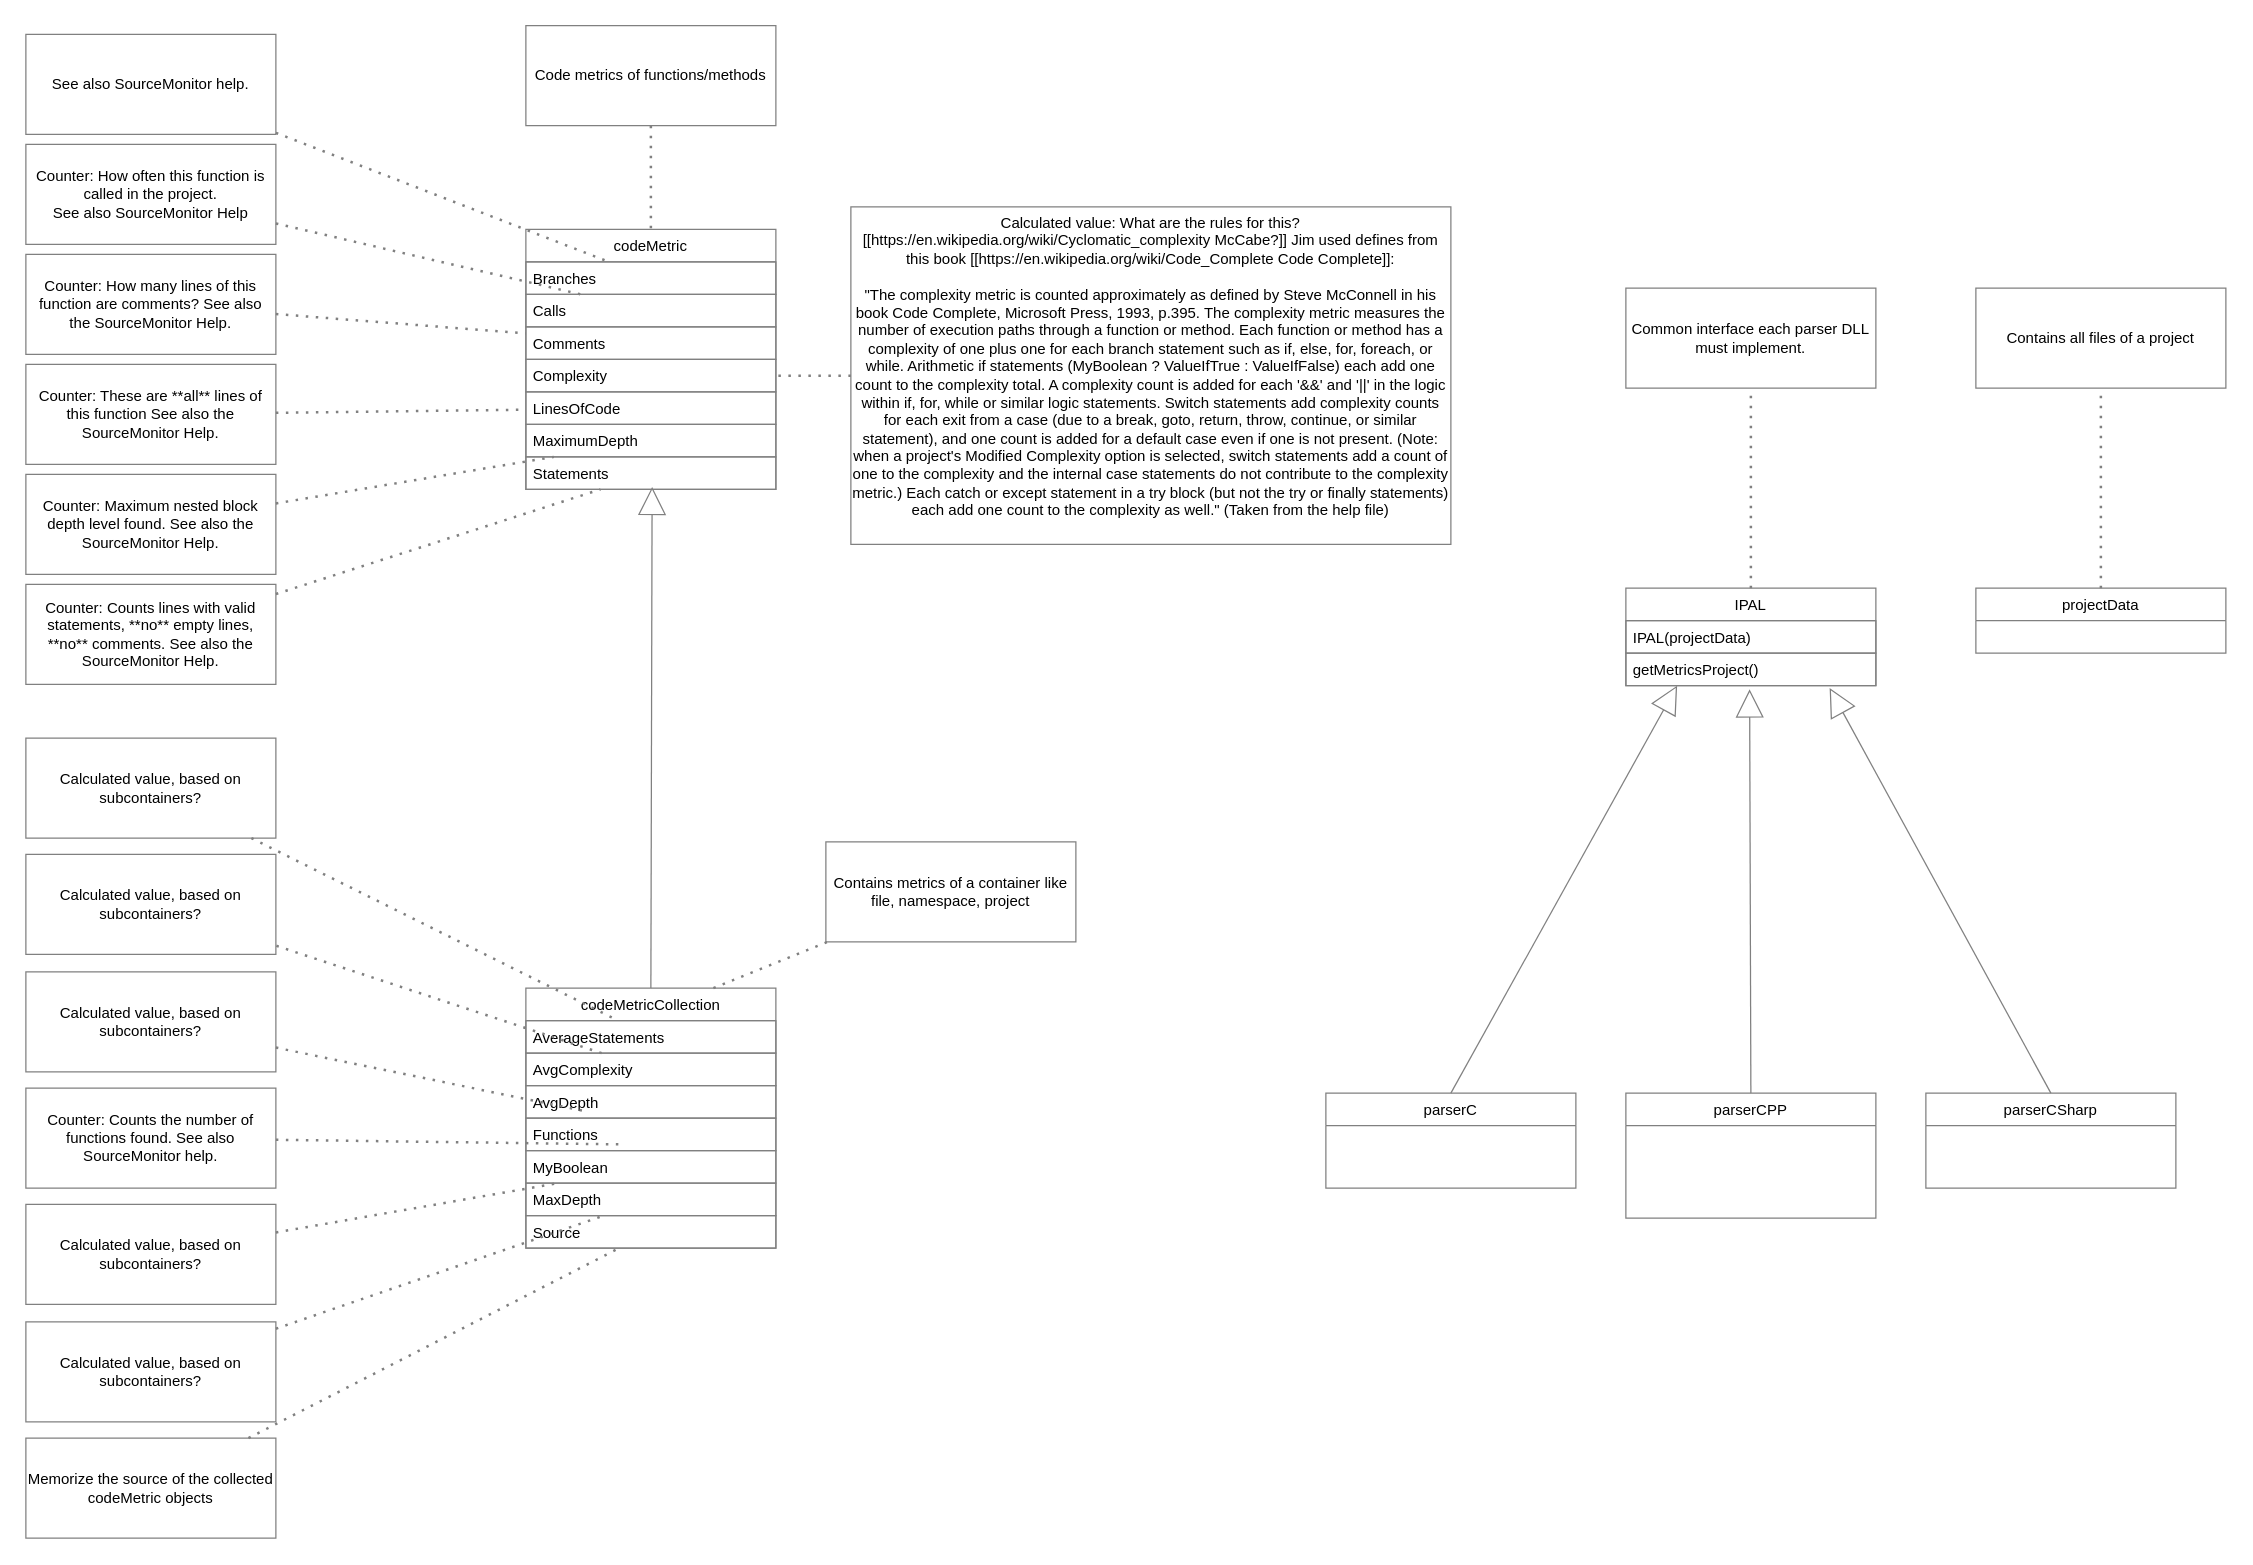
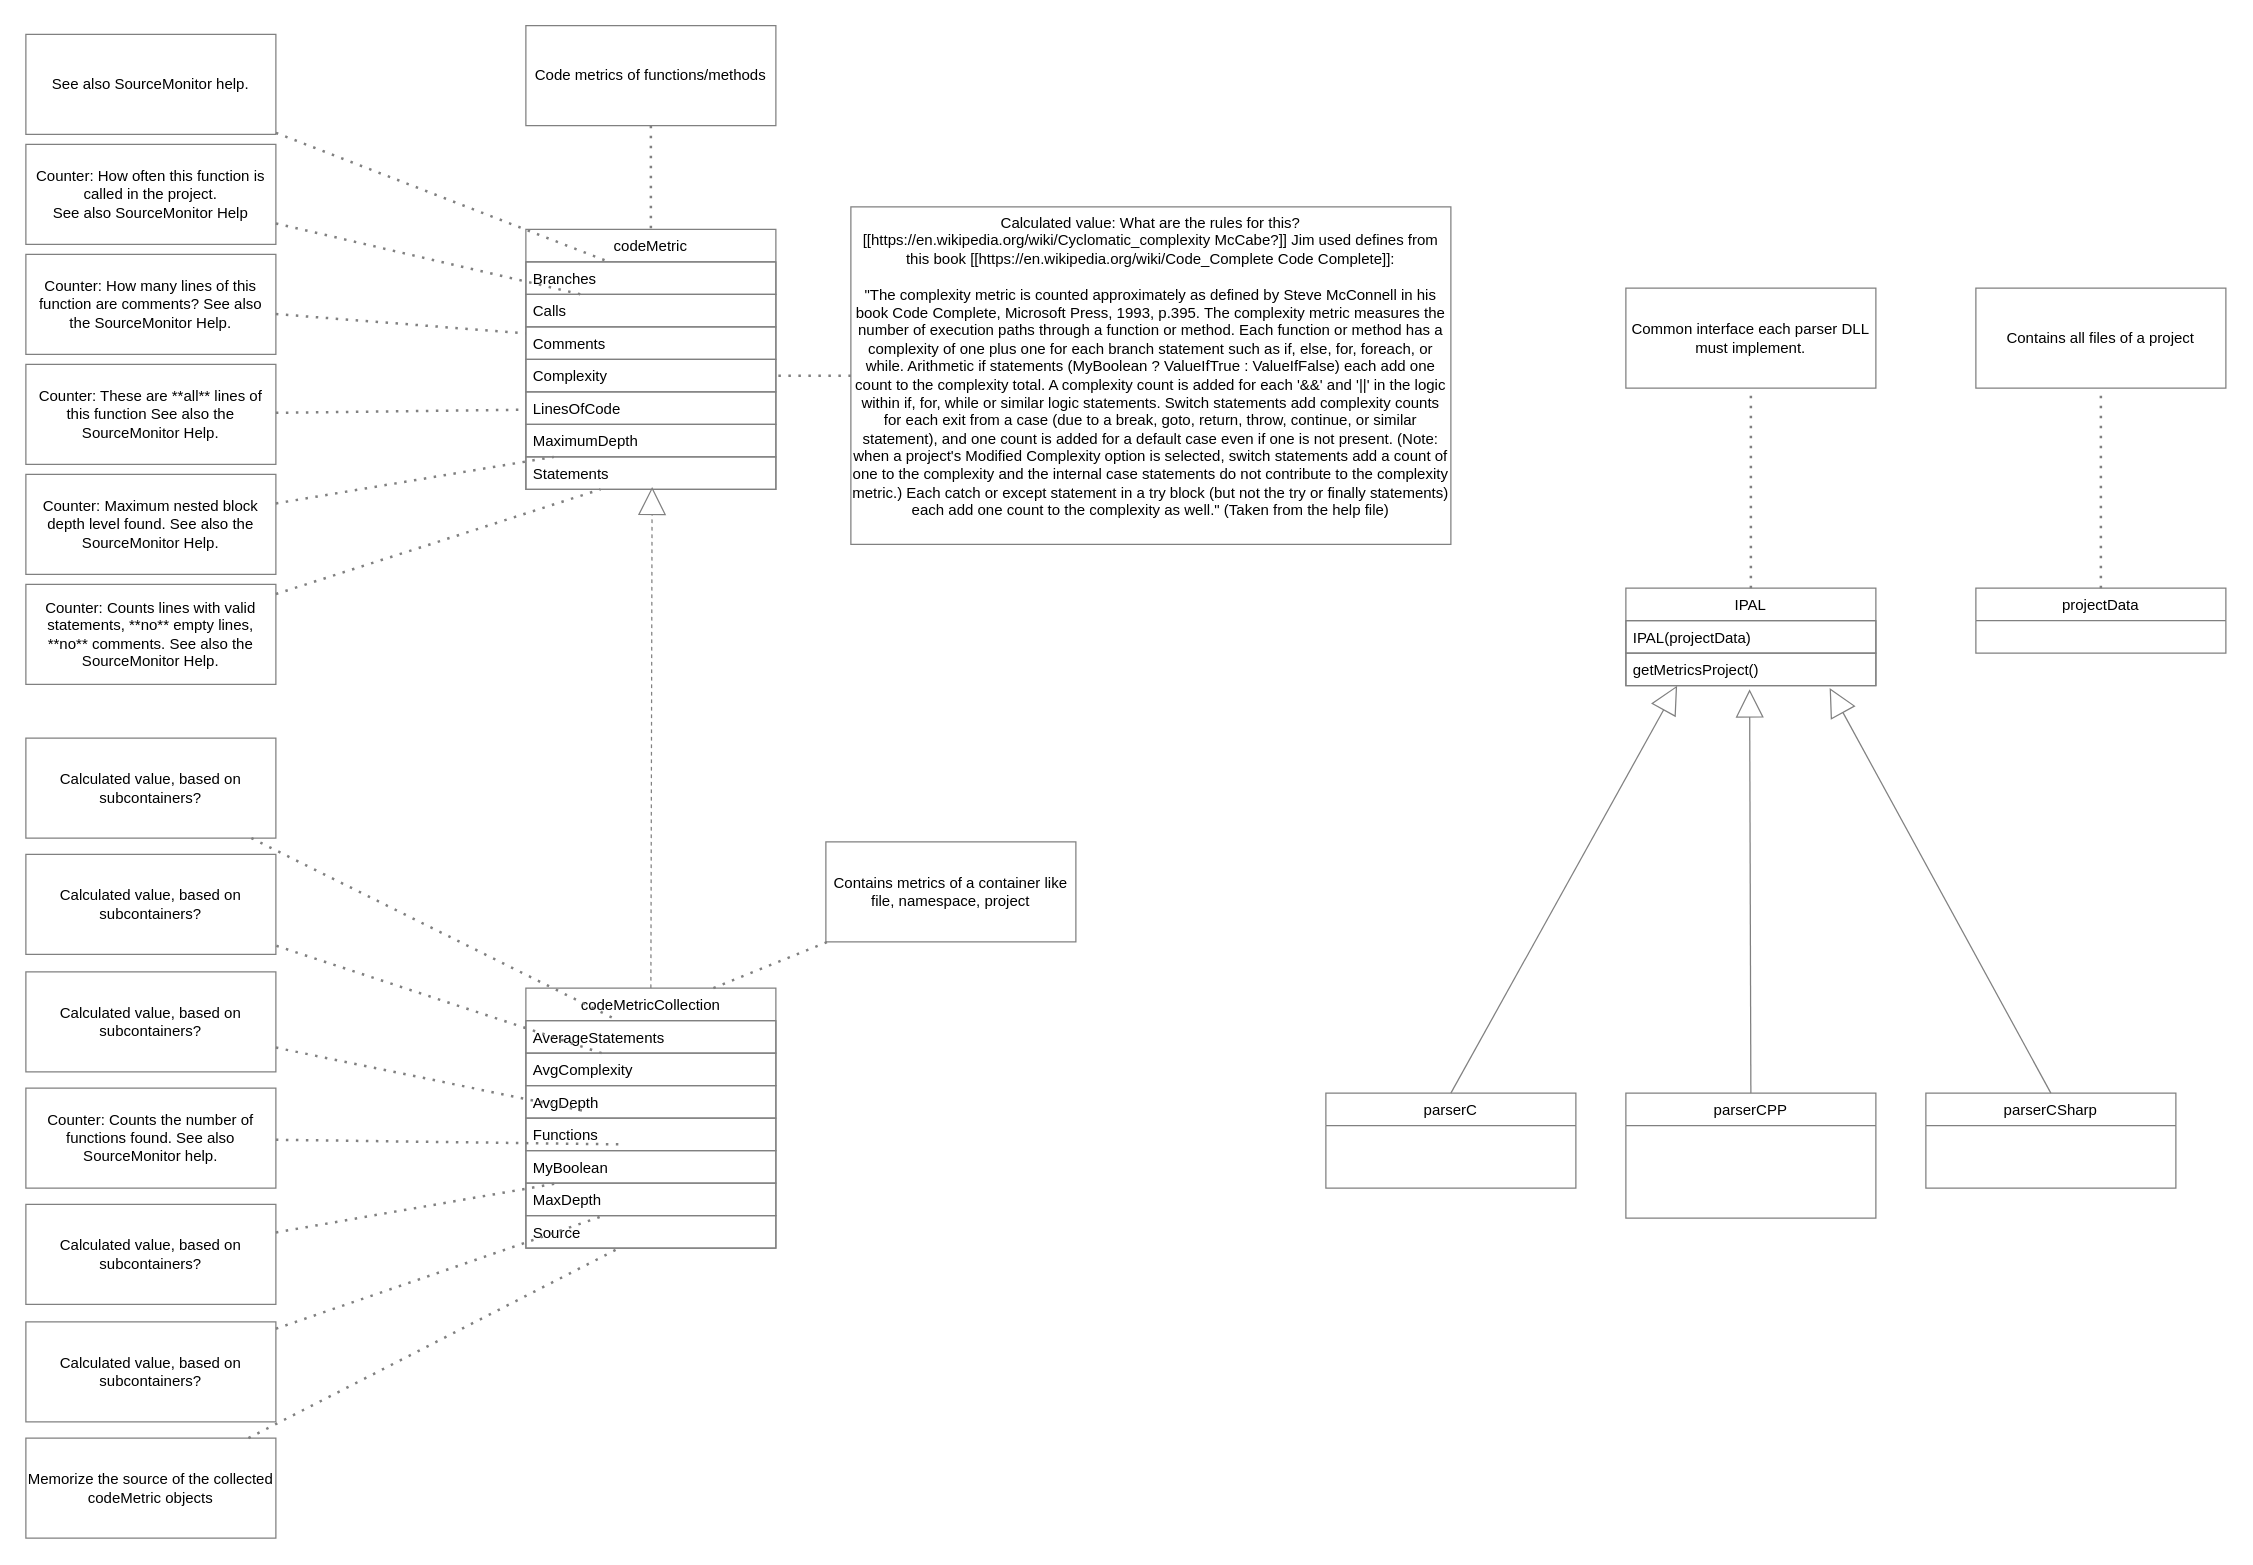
(651, 750) -> (651, 750)
